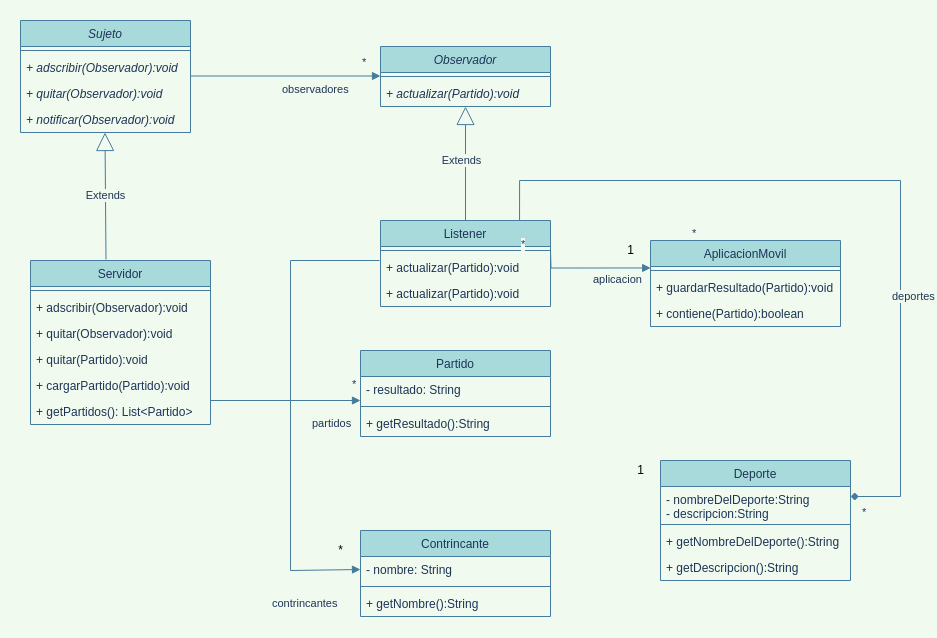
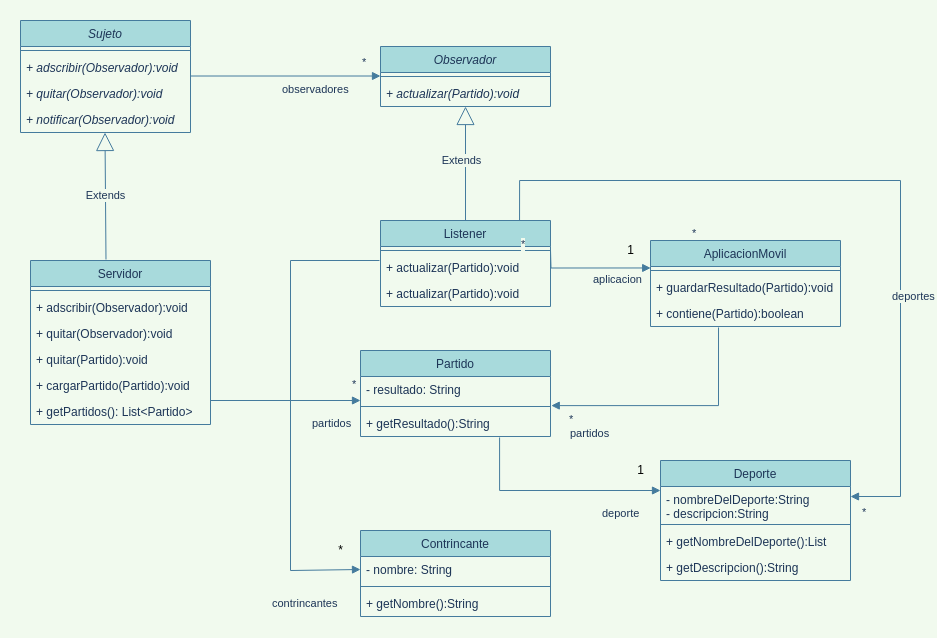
none -> (677, 406)
none -> (550, 491)
(859, 497) -> (860, 497)
(761, 542) -> (754, 542)
